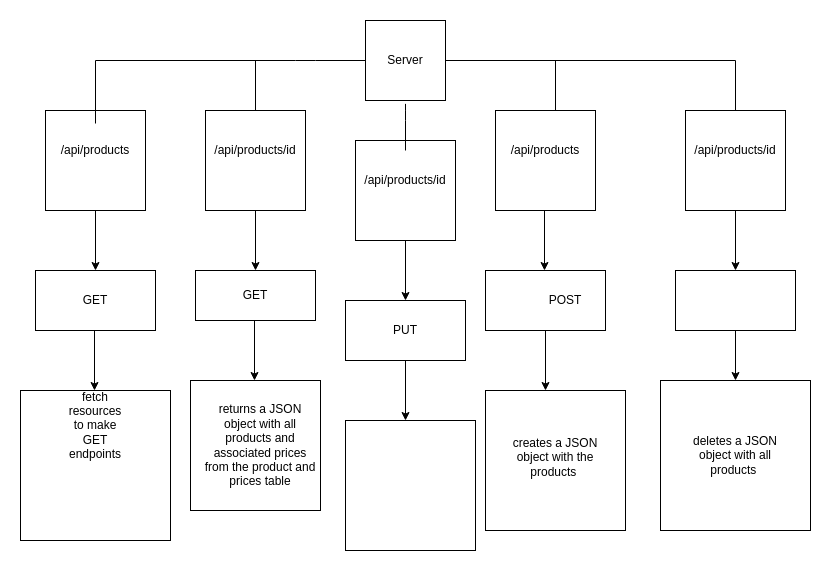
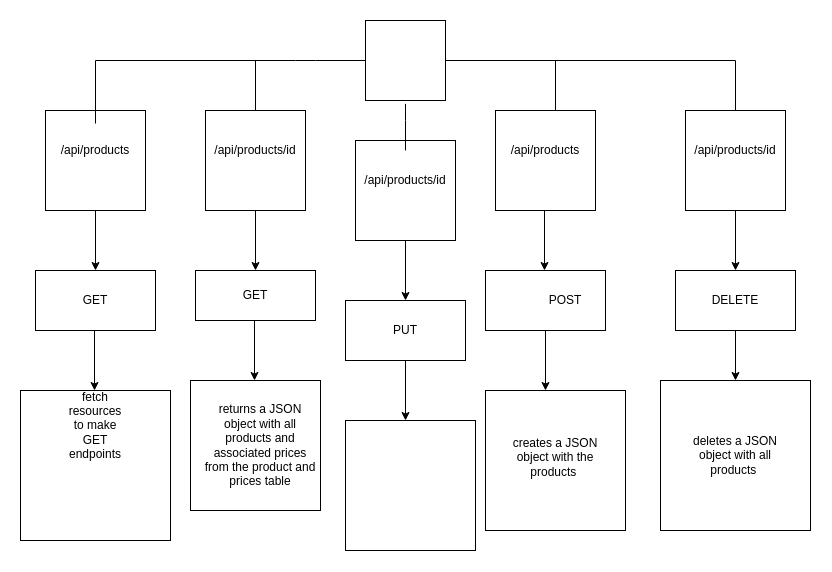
(406, 61) -> none
none -> (736, 301)
